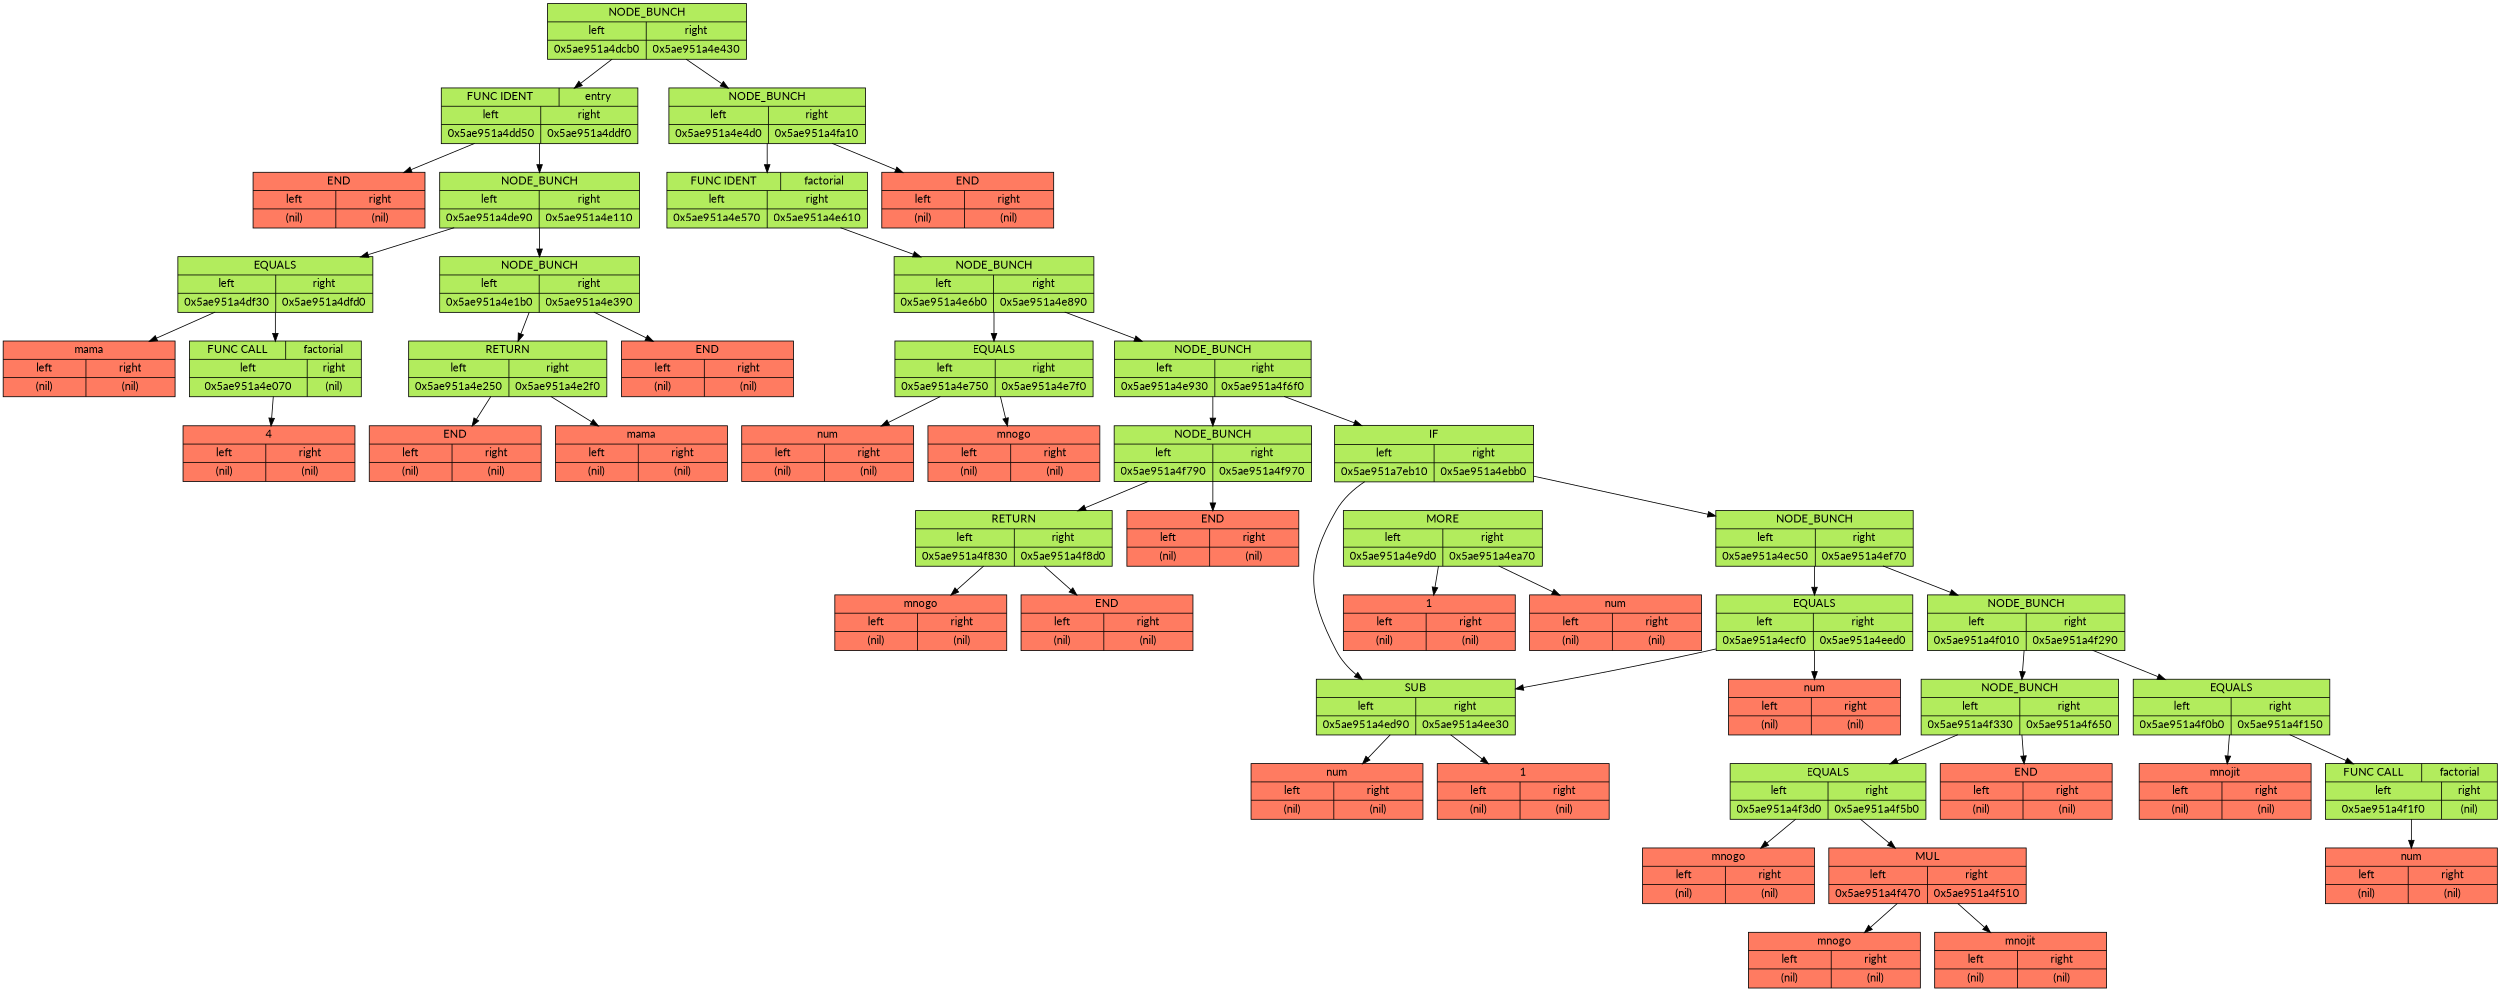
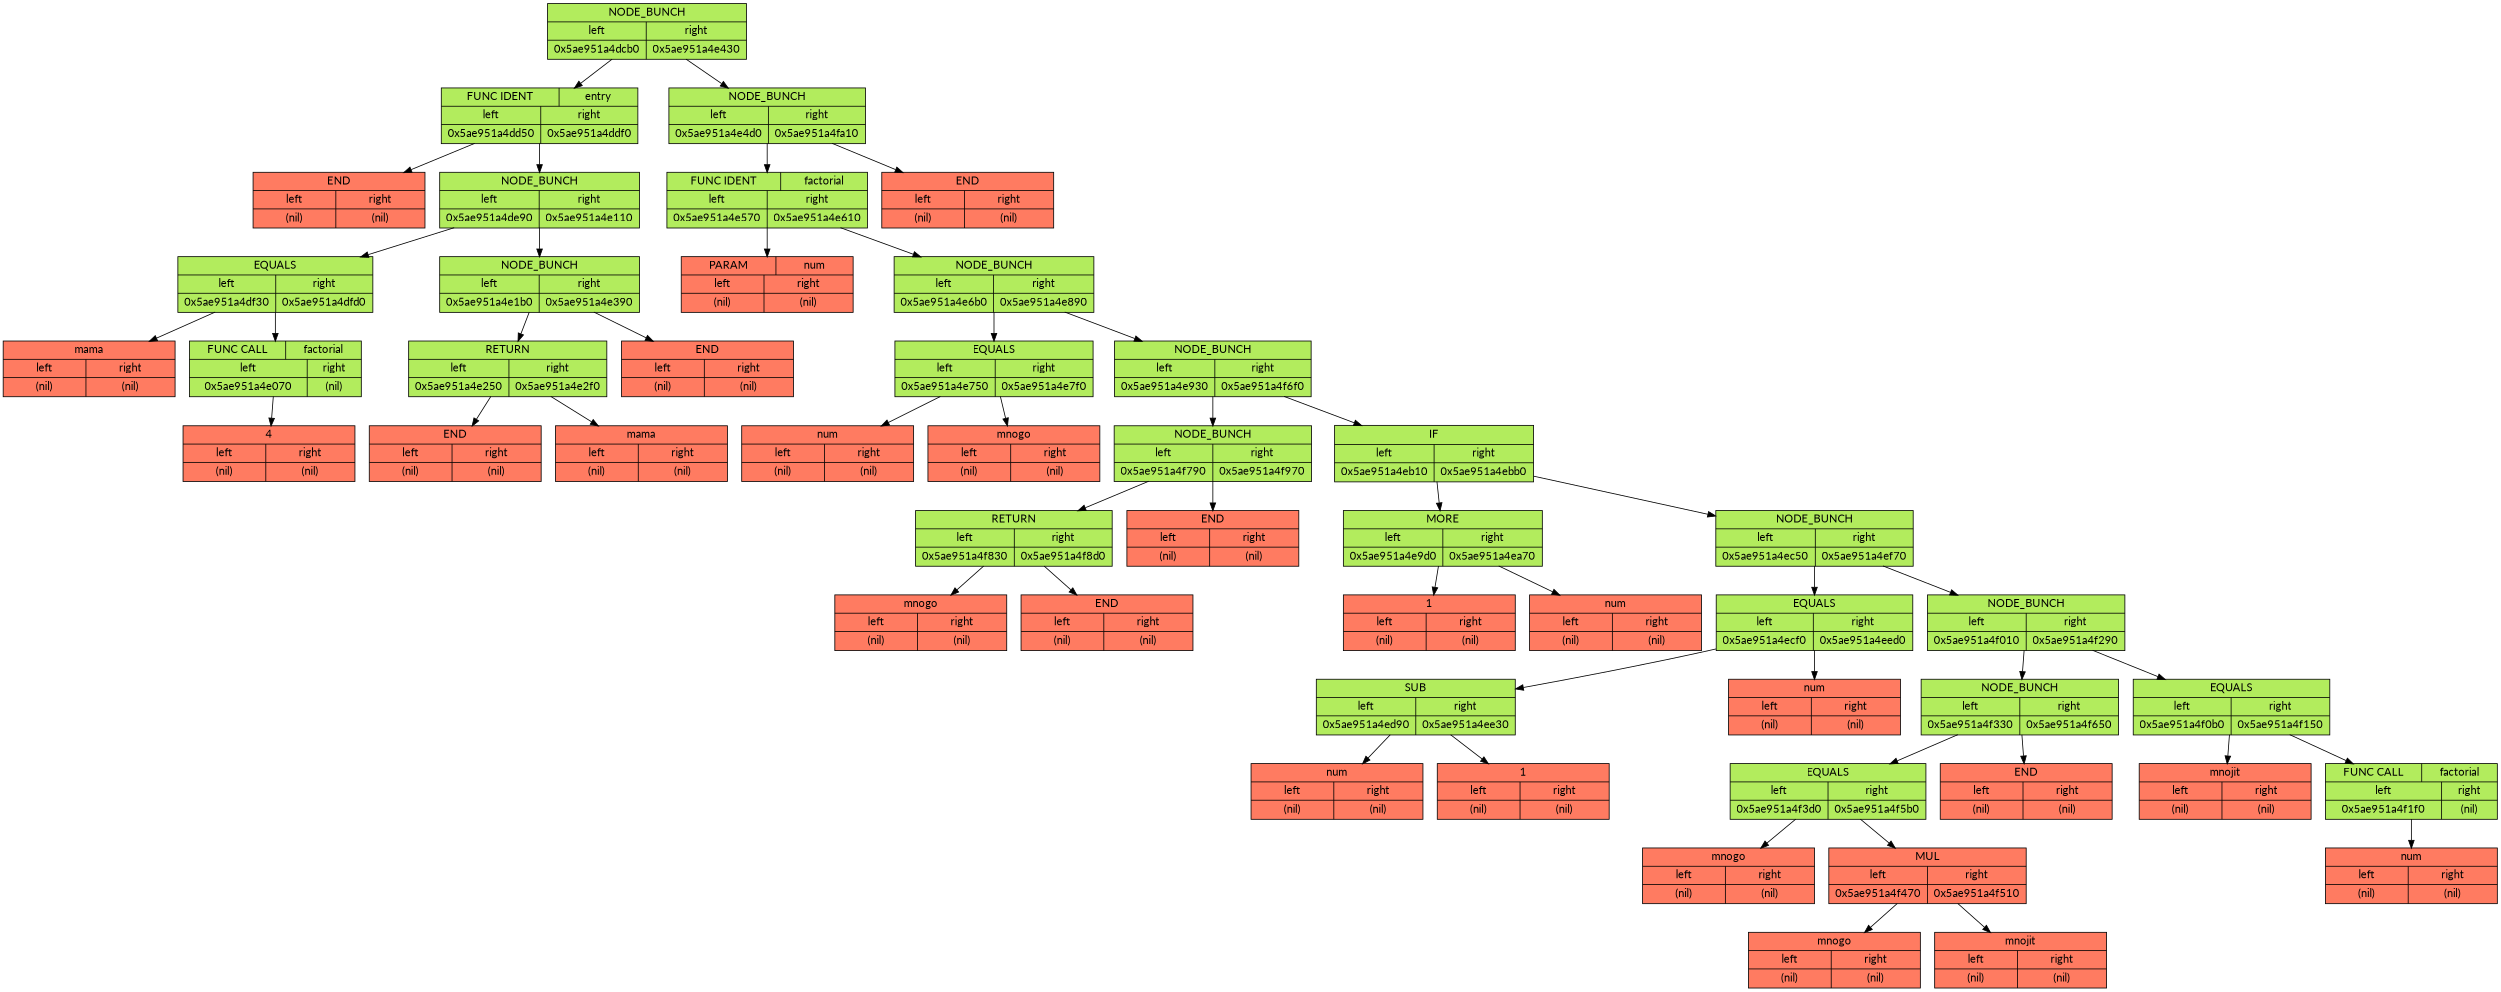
none -> (767, 285)
(1384, 472) -> (1384, 472)
(1314, 576) -> (1438, 492)
